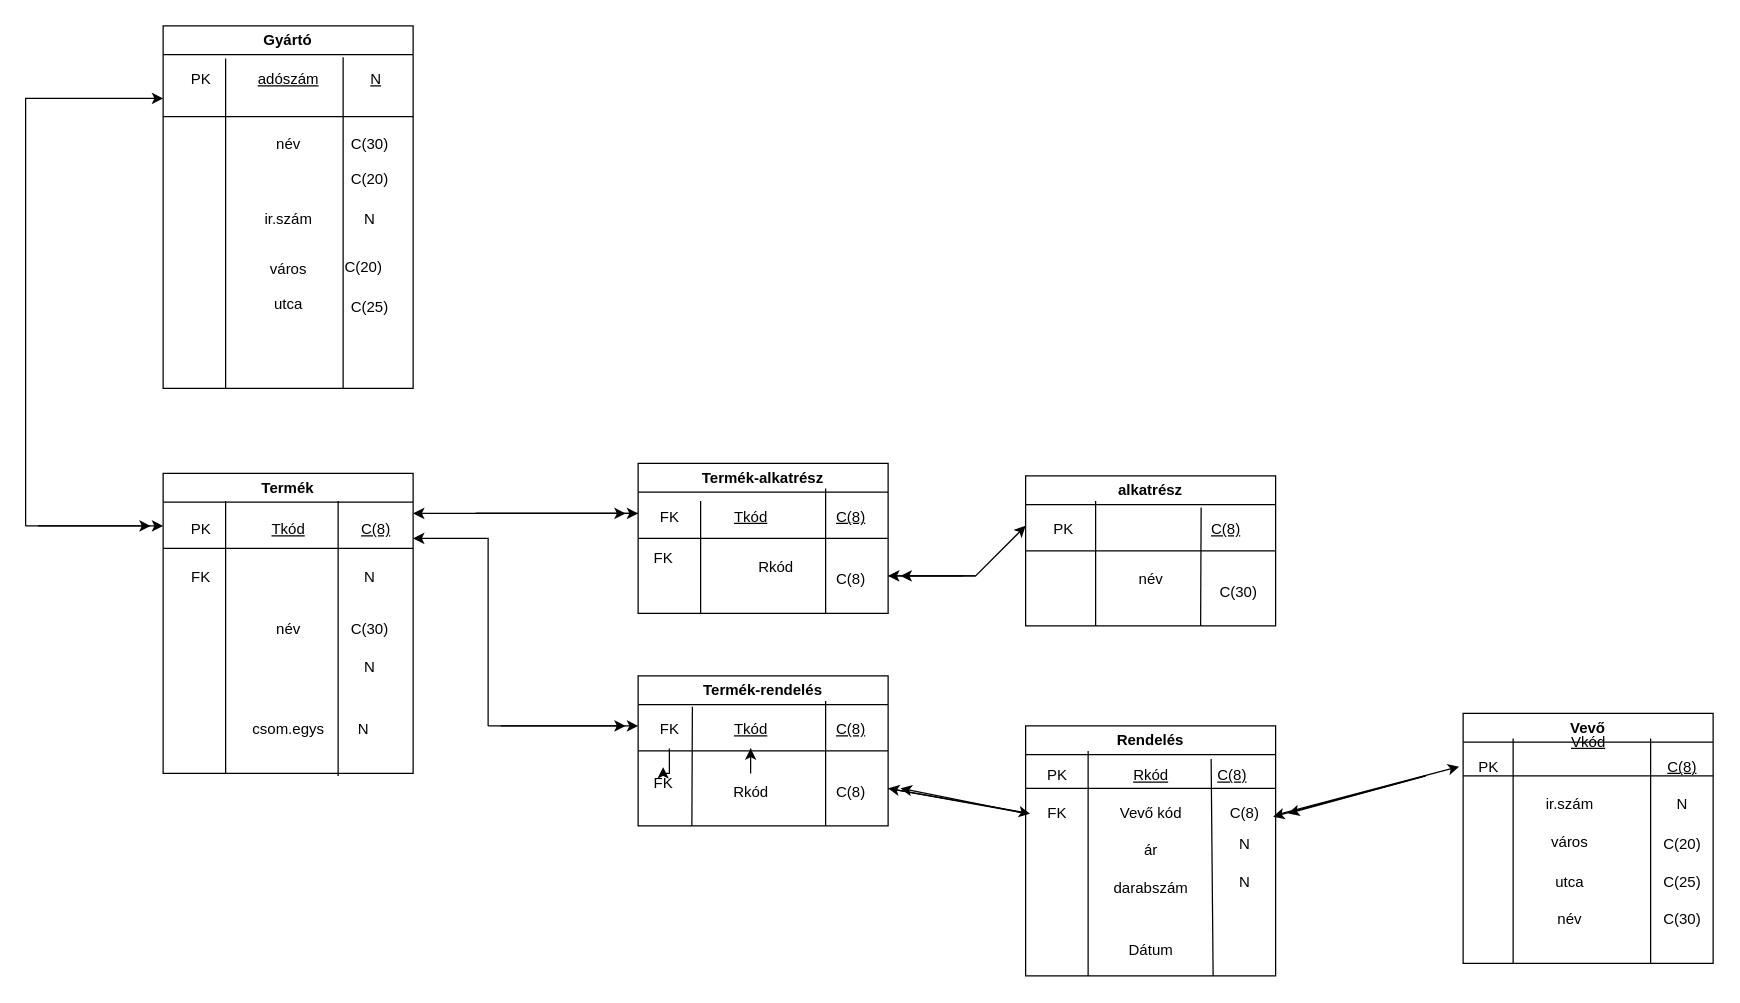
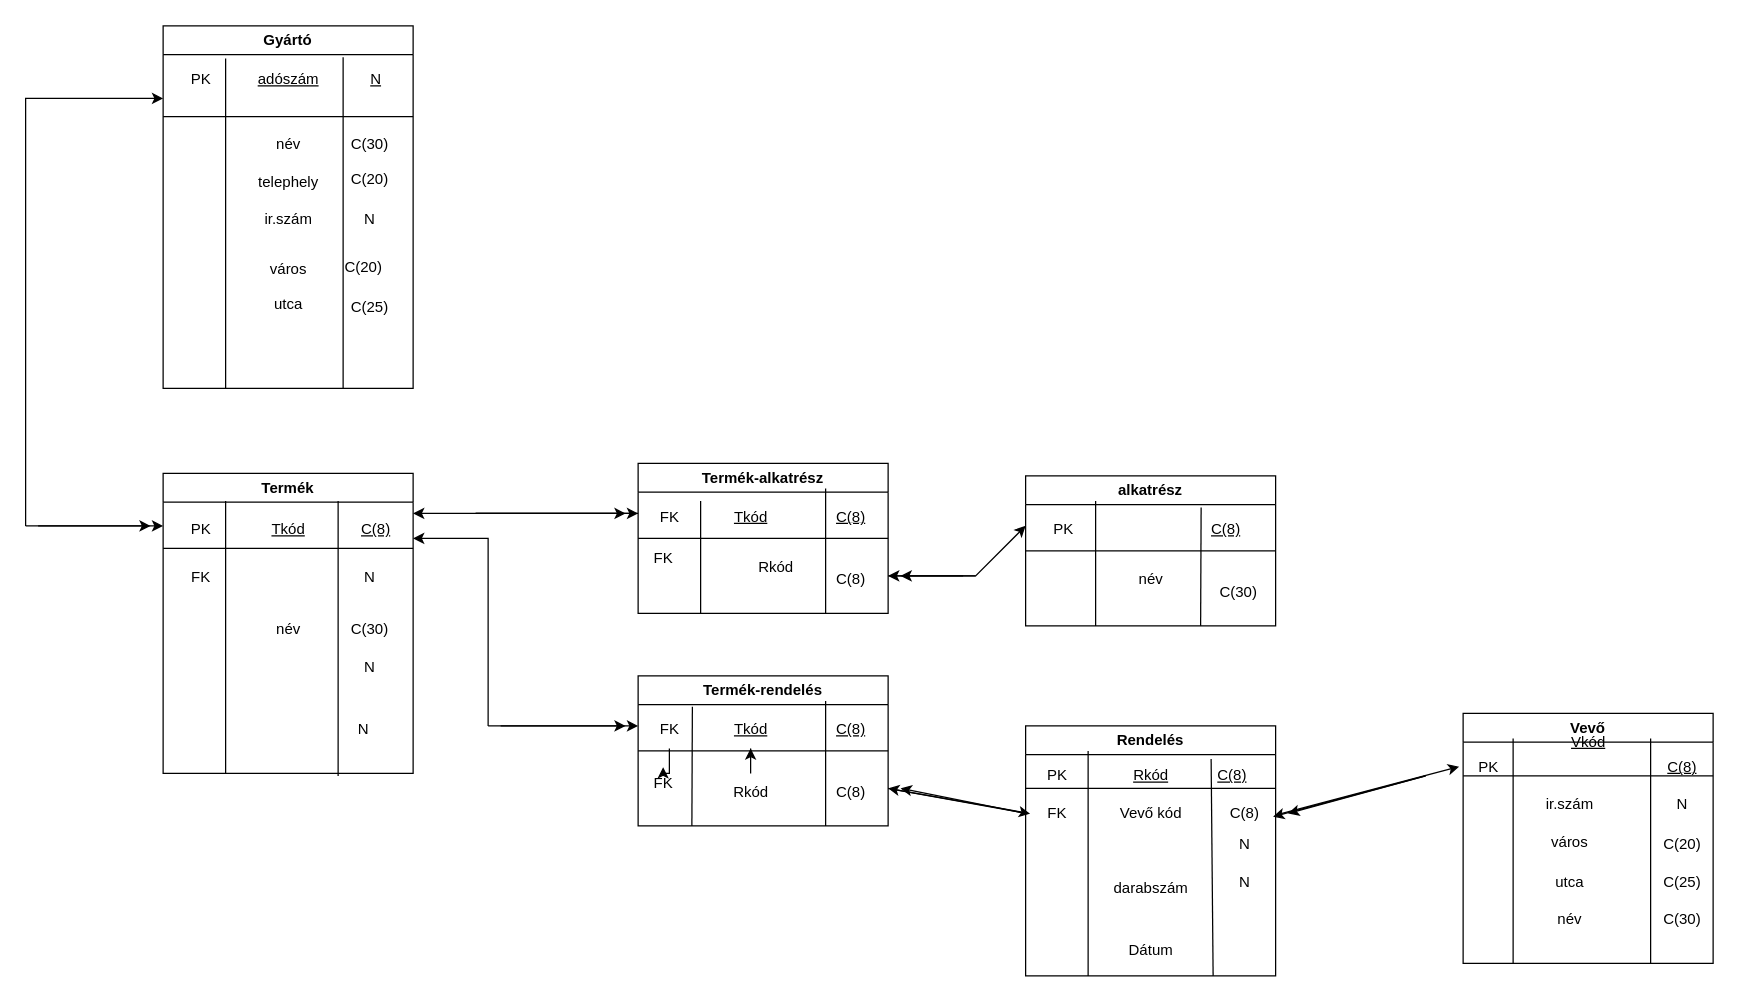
none -> (288, 182)
(288, 729) -> none
(1151, 851) -> none
